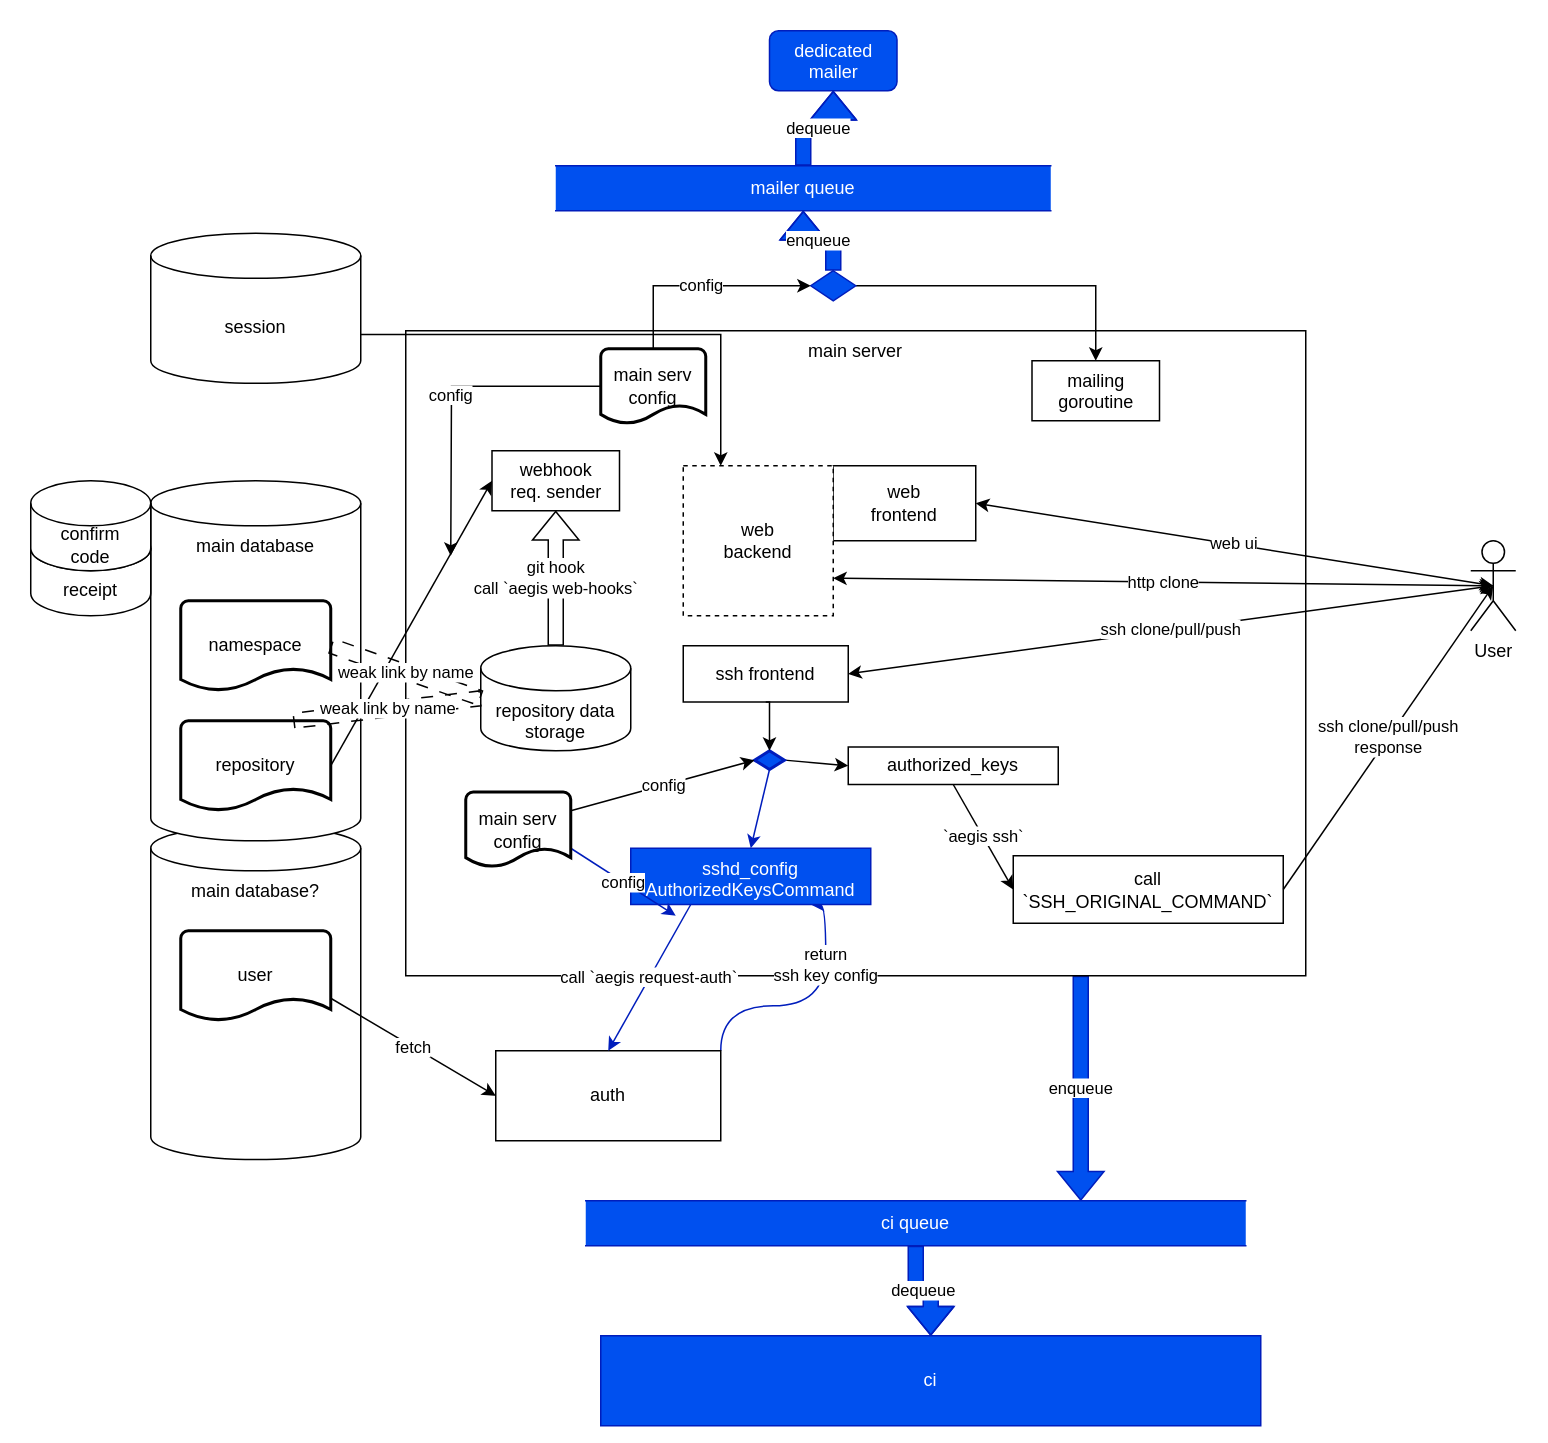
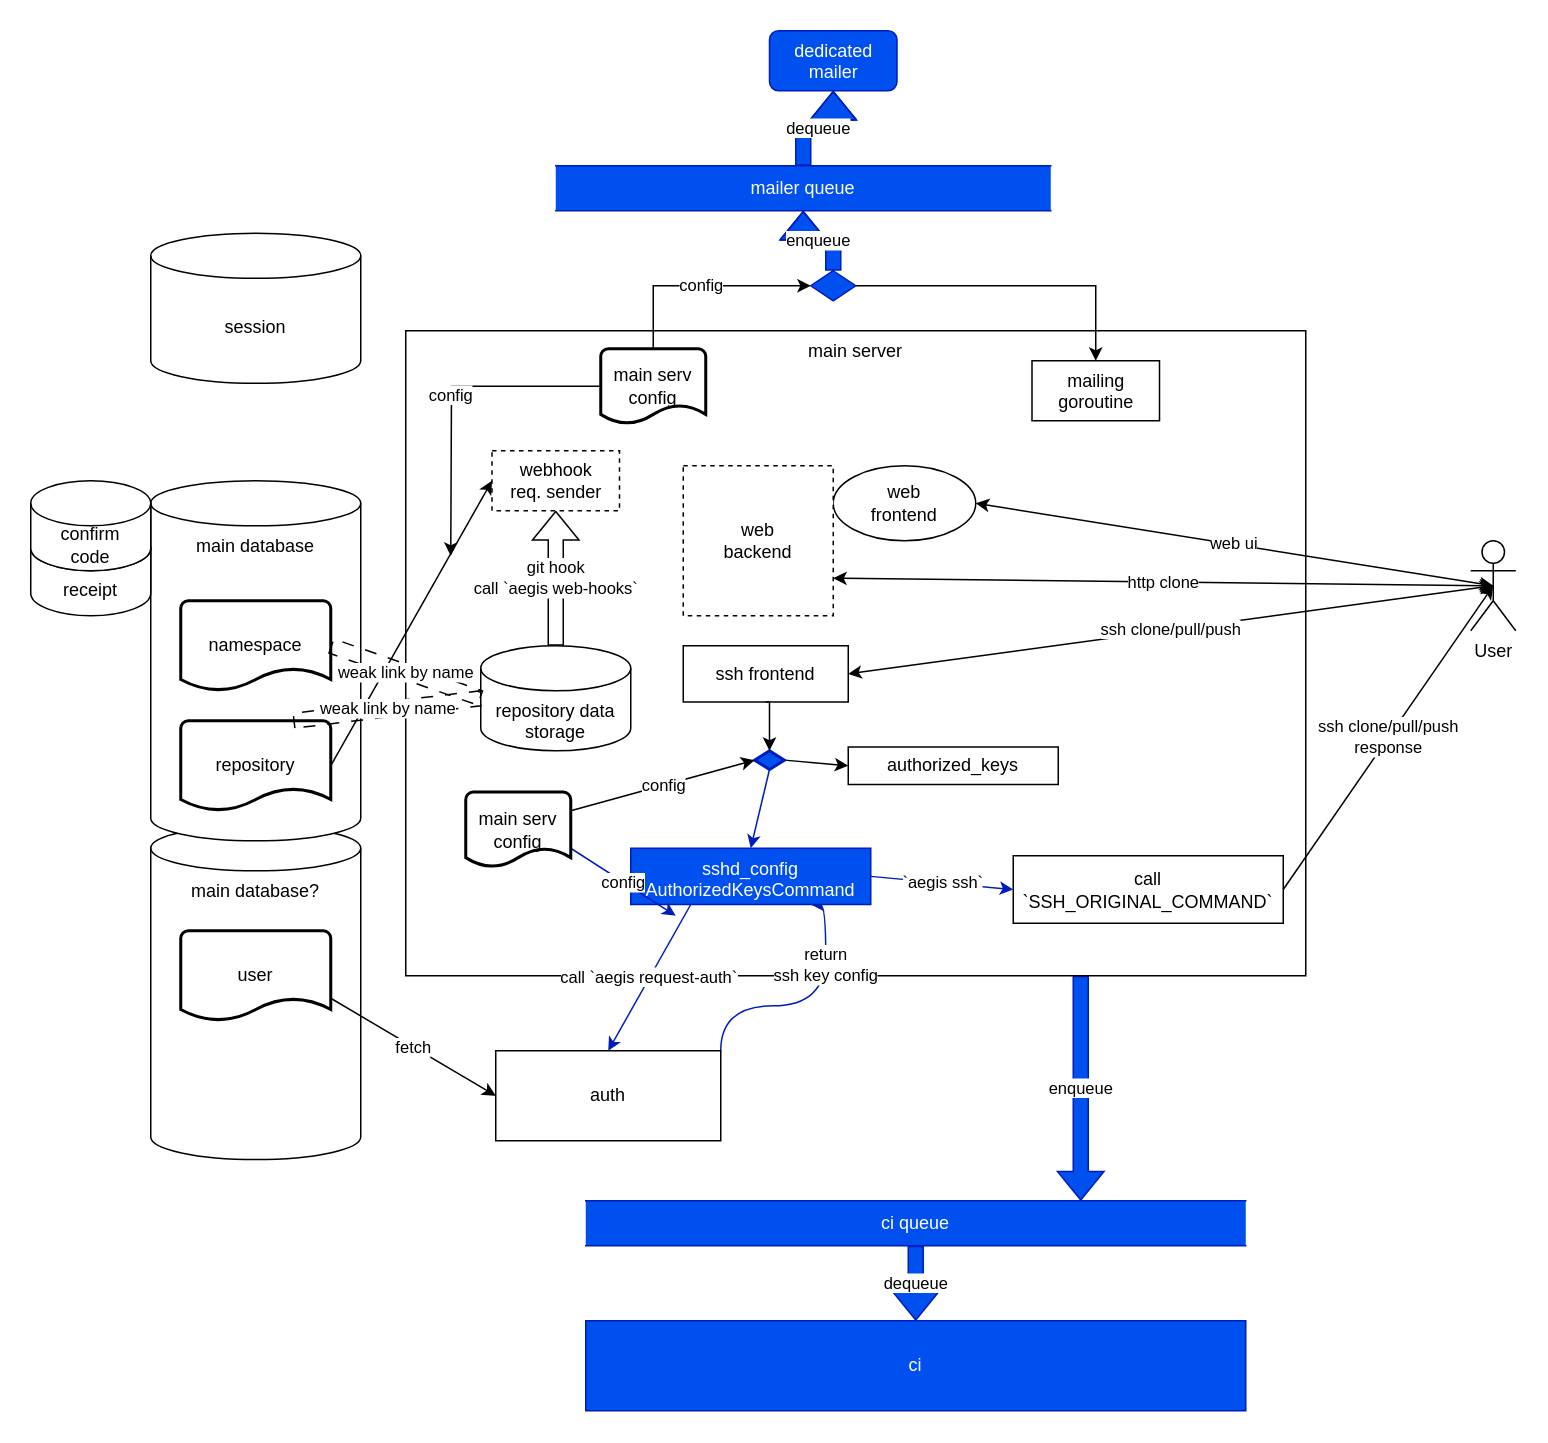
(601, 335) -> none
(556, 481) -> (556, 481)
(905, 503) -> (905, 503)
(981, 832) -> none
none -> (937, 882)
(931, 1381) -> (916, 1366)
